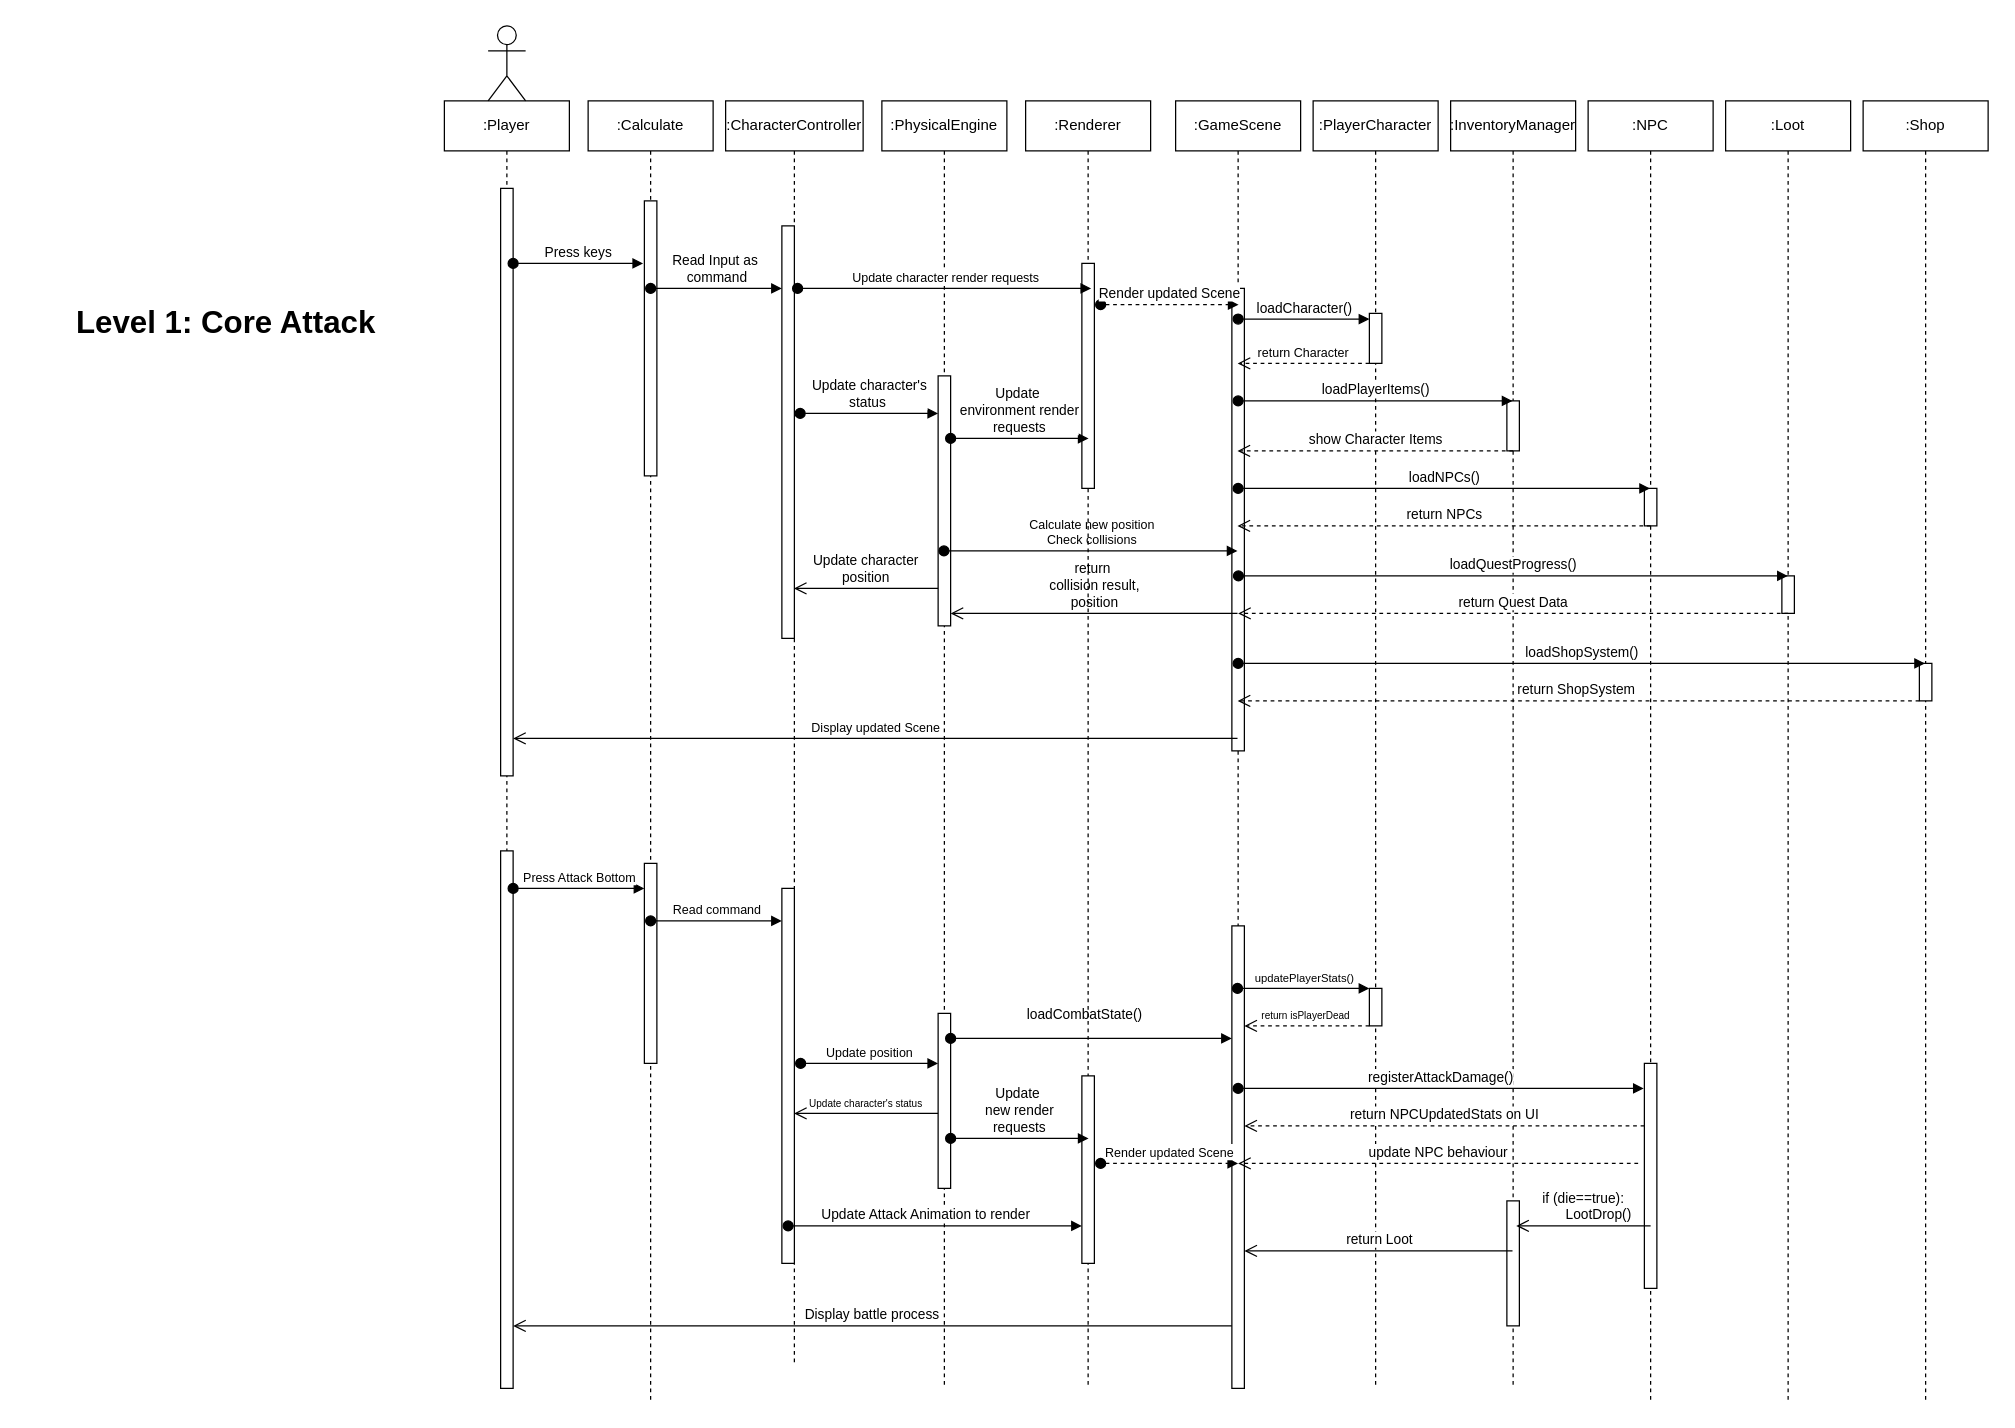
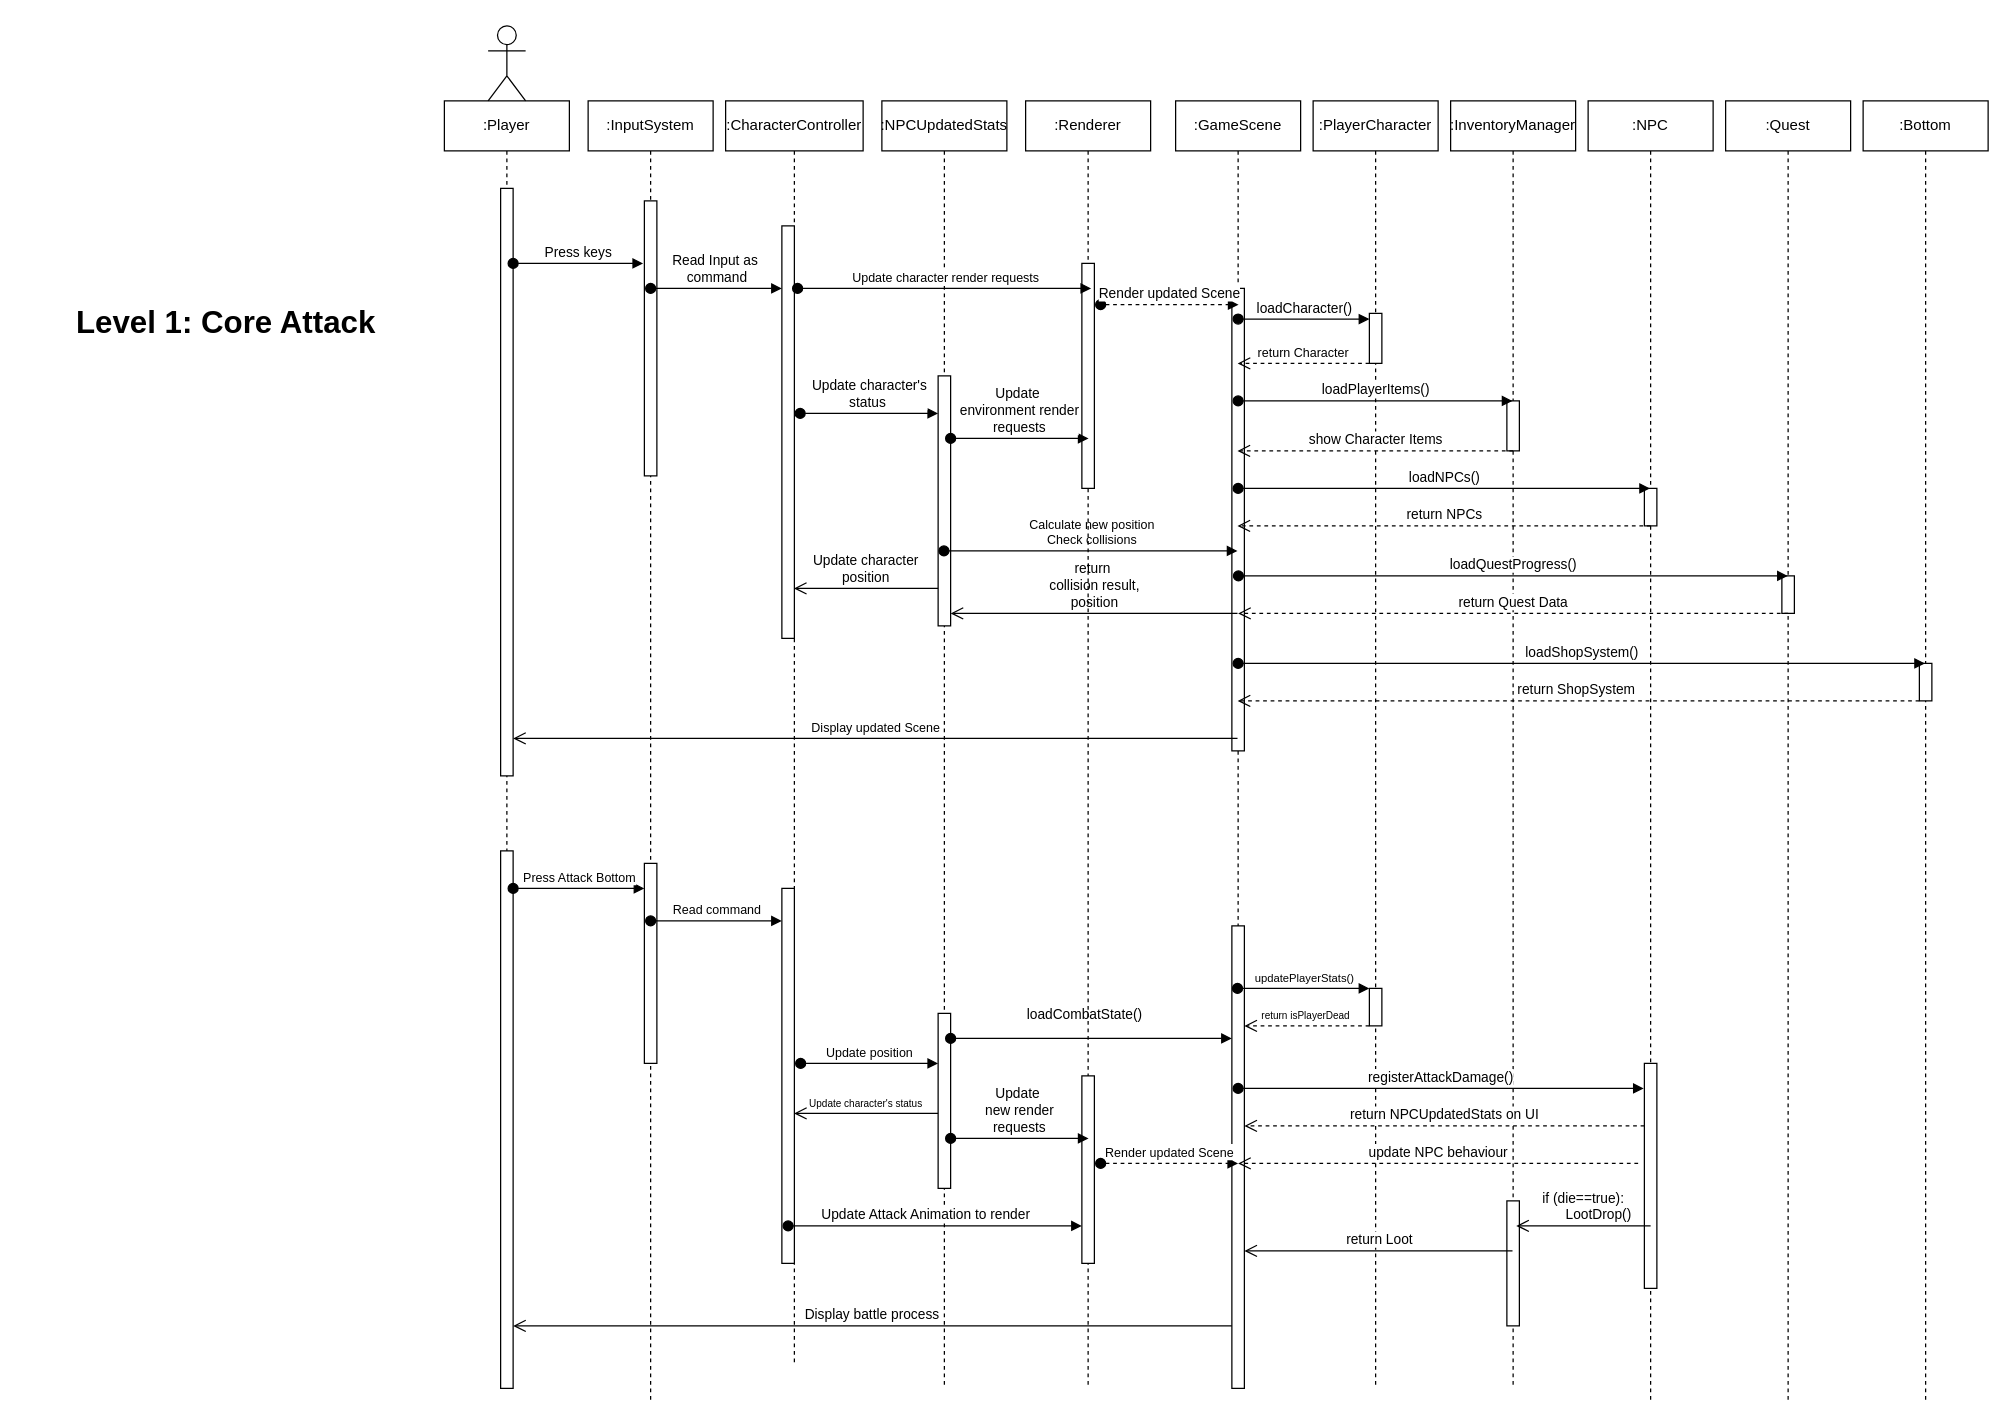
(651, 126) -> (651, 126)
(944, 126) -> (944, 126)
(1788, 126) -> (1788, 126)
(1926, 126) -> (1926, 126)
